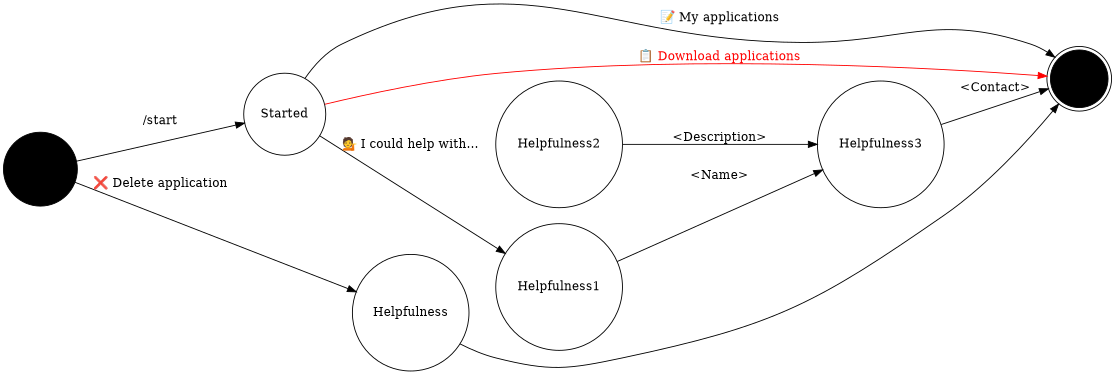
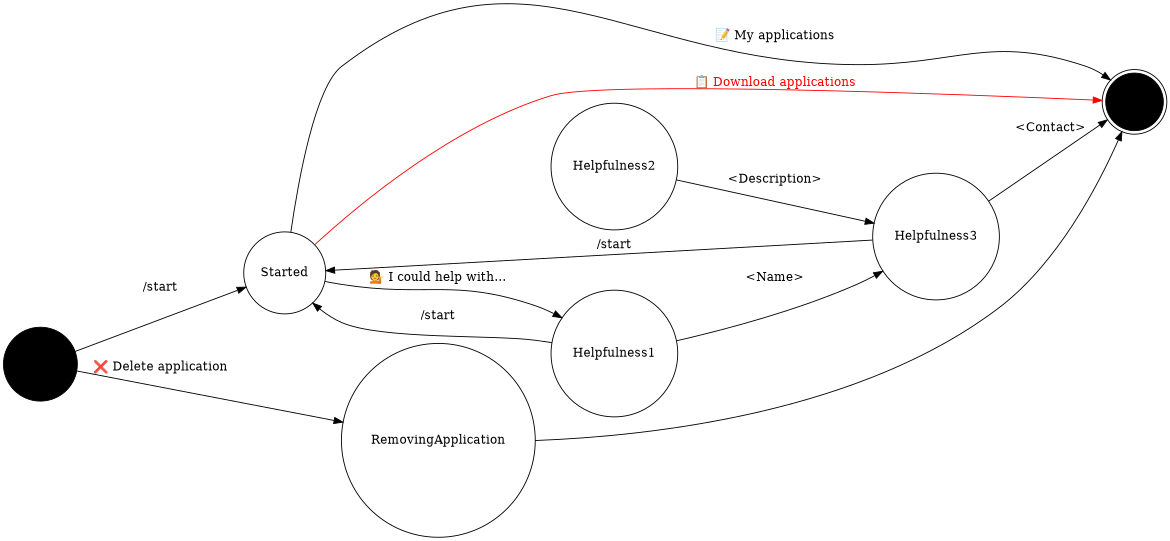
none -> (604, 255)
(411, 313) -> (438, 440)
none -> (433, 336)
